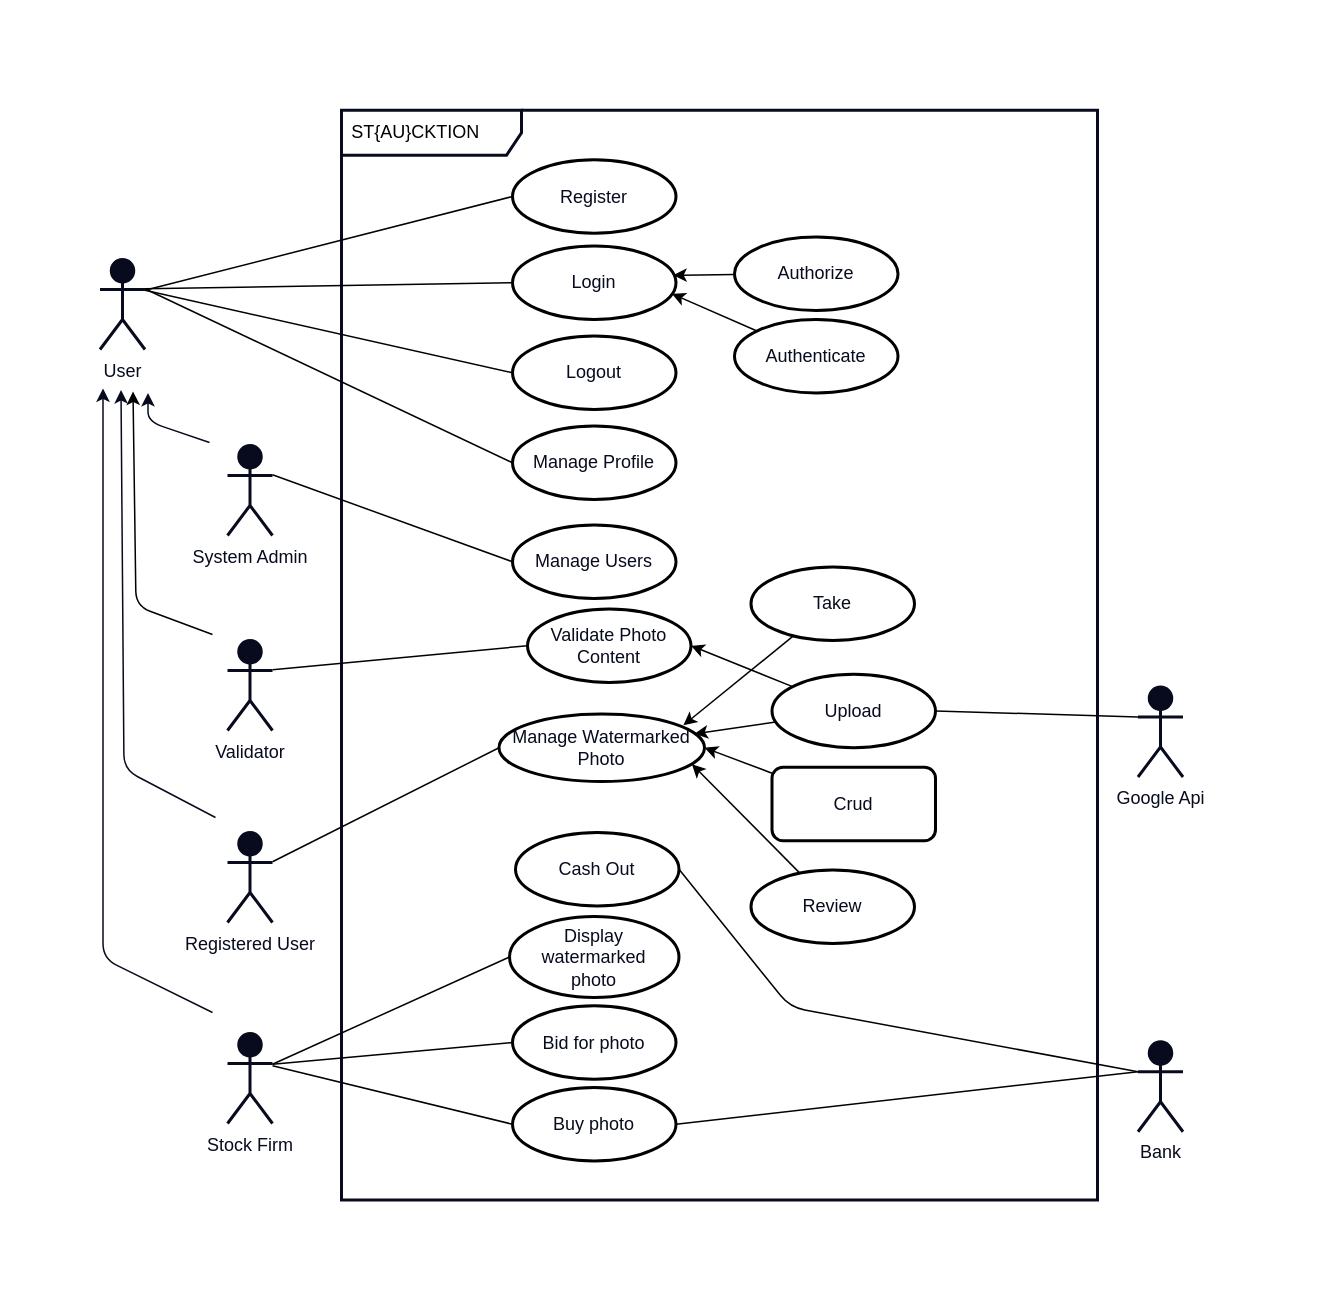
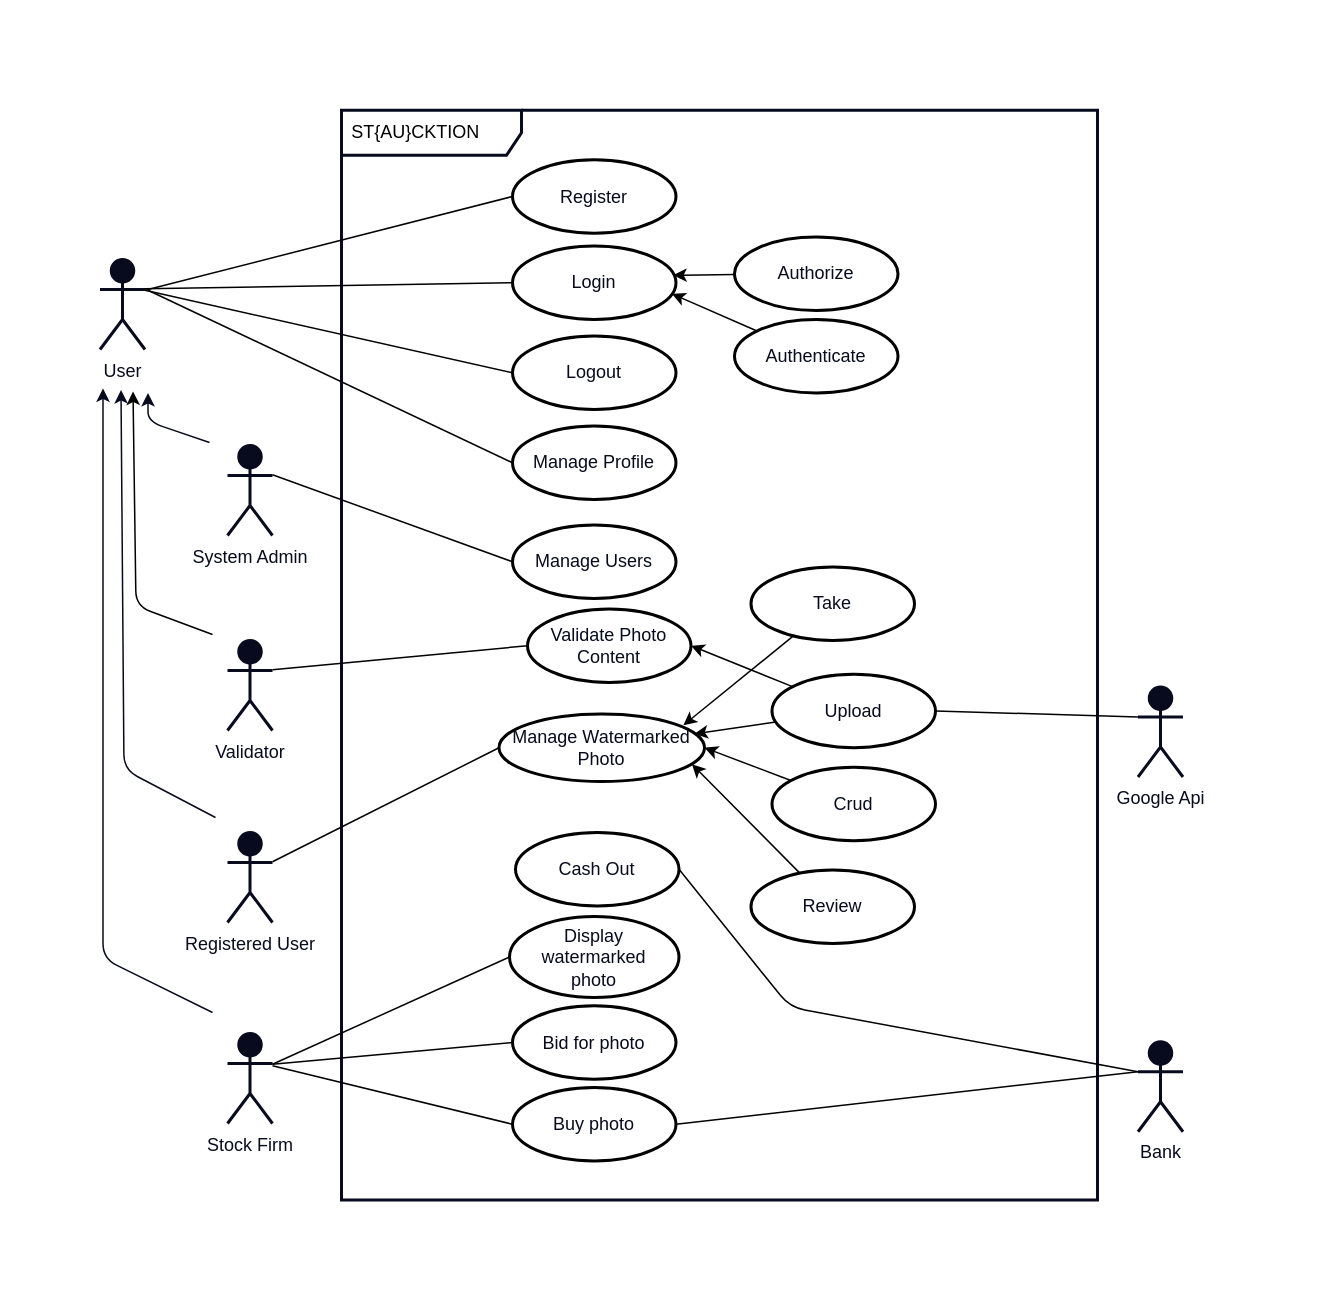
(854, 804) -> (854, 804)
